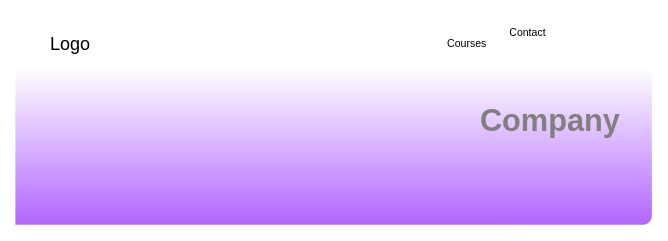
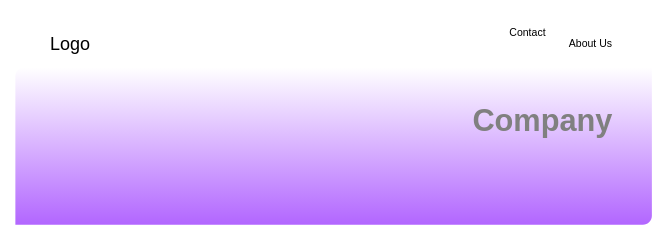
(467, 44) -> none
none -> (591, 44)
(550, 120) -> (542, 120)
